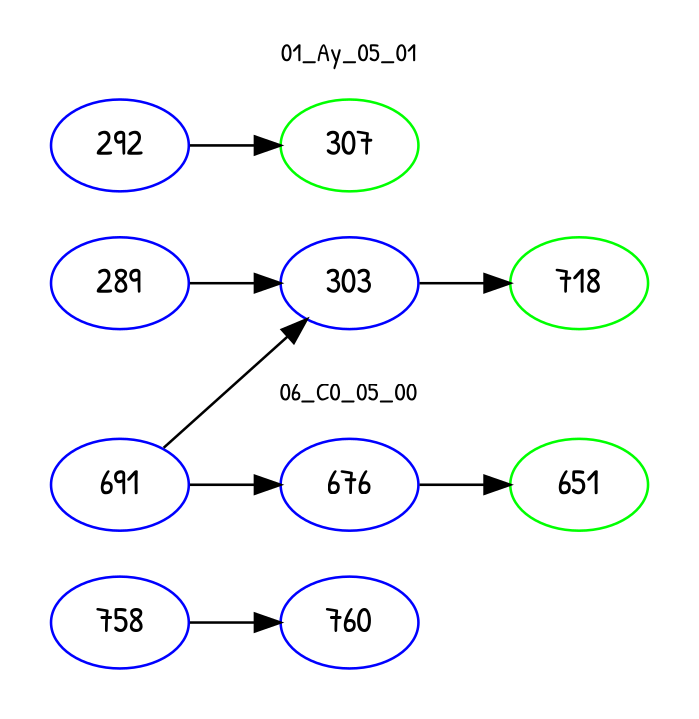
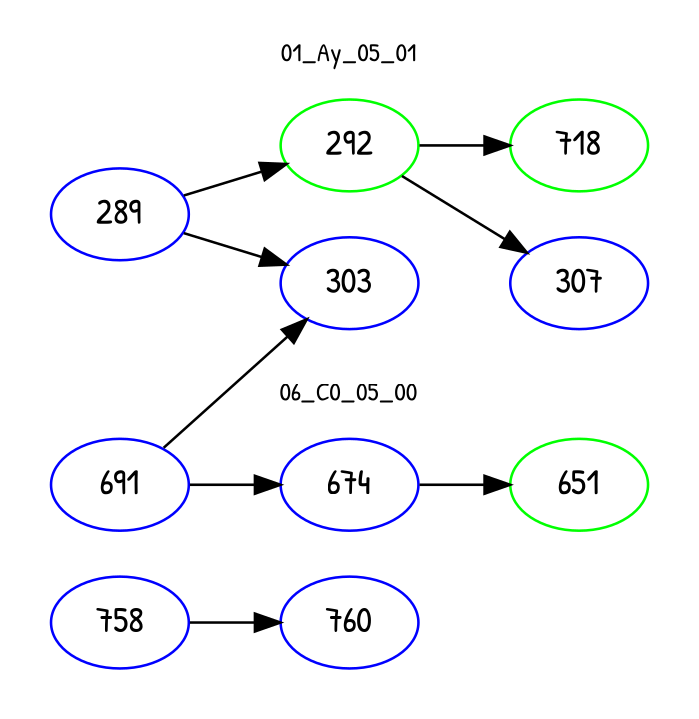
(120, 145) -> (350, 145)
(350, 145) -> (579, 283)
none -> (223, 184)
(452, 283) -> (452, 145)
(350, 485) -> (350, 485)
